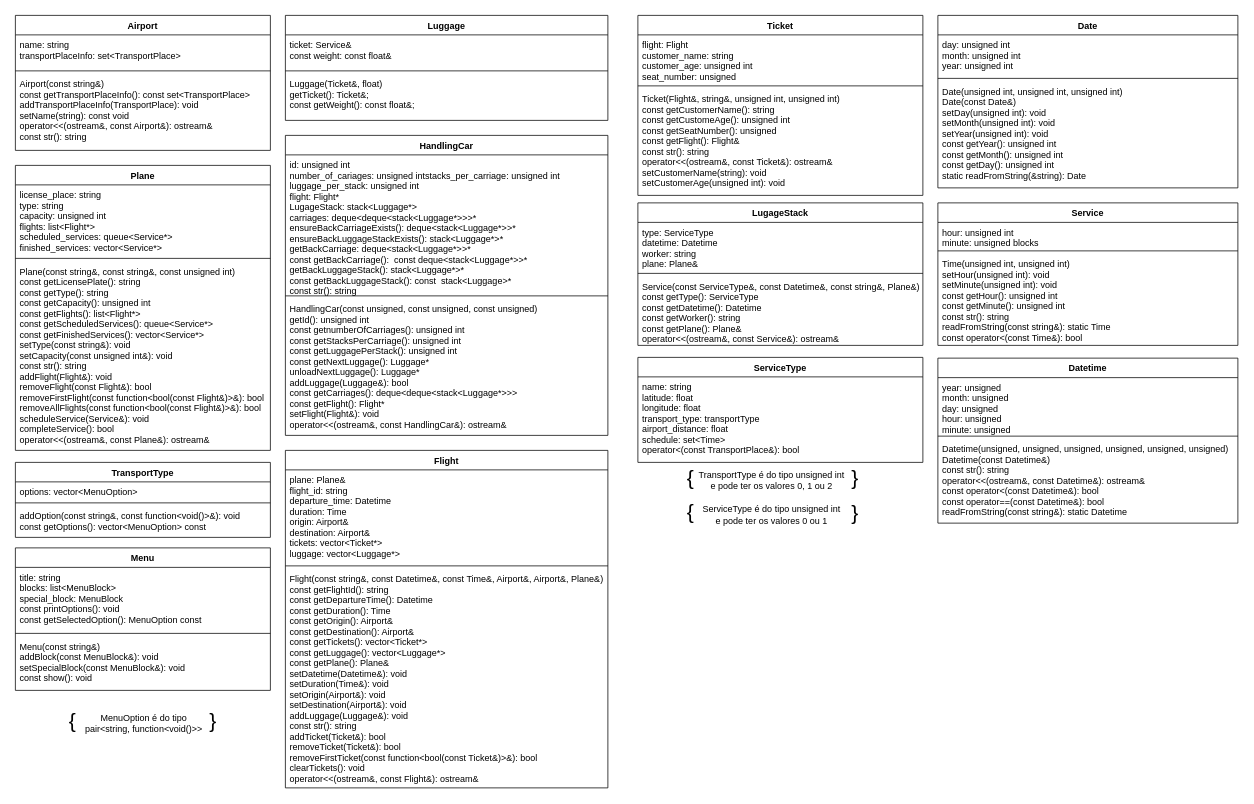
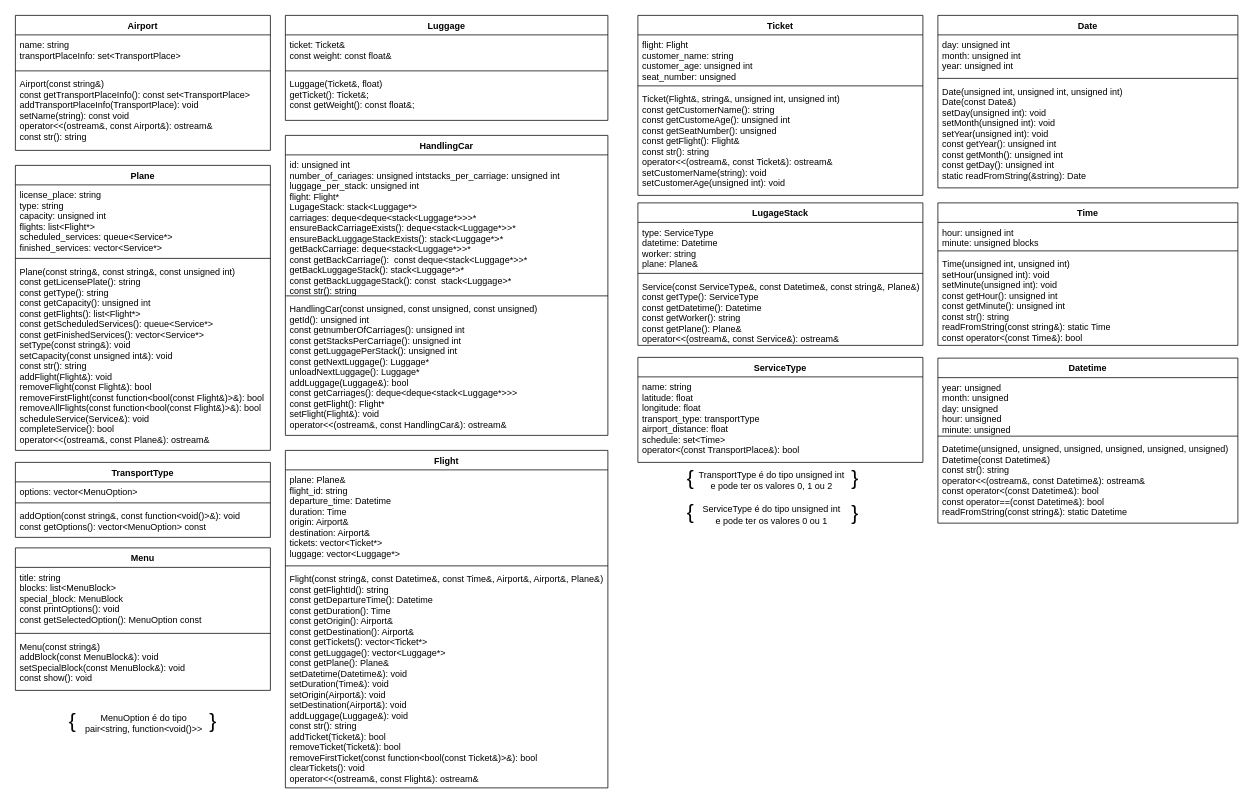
(325, 45) -> (323, 45)
(1088, 213) -> (1088, 213)
